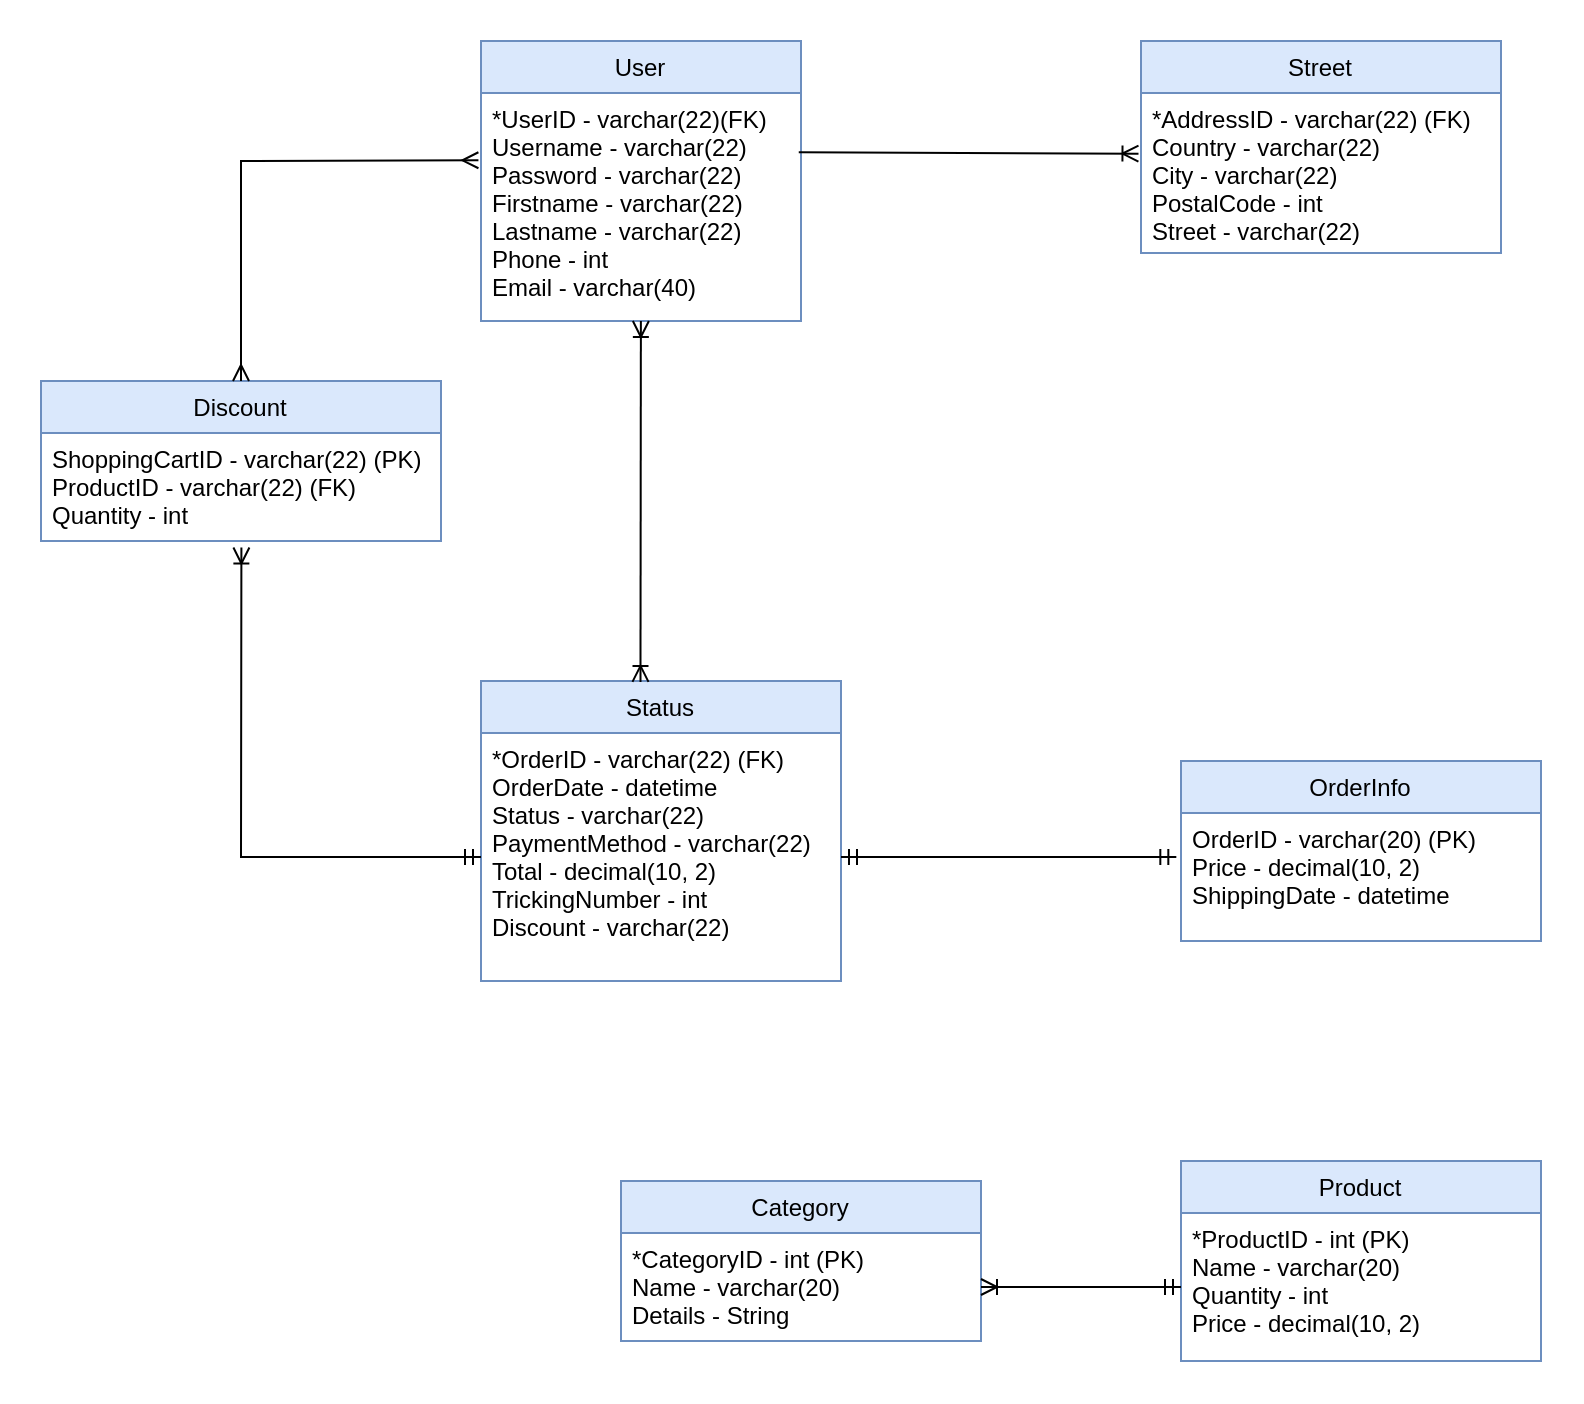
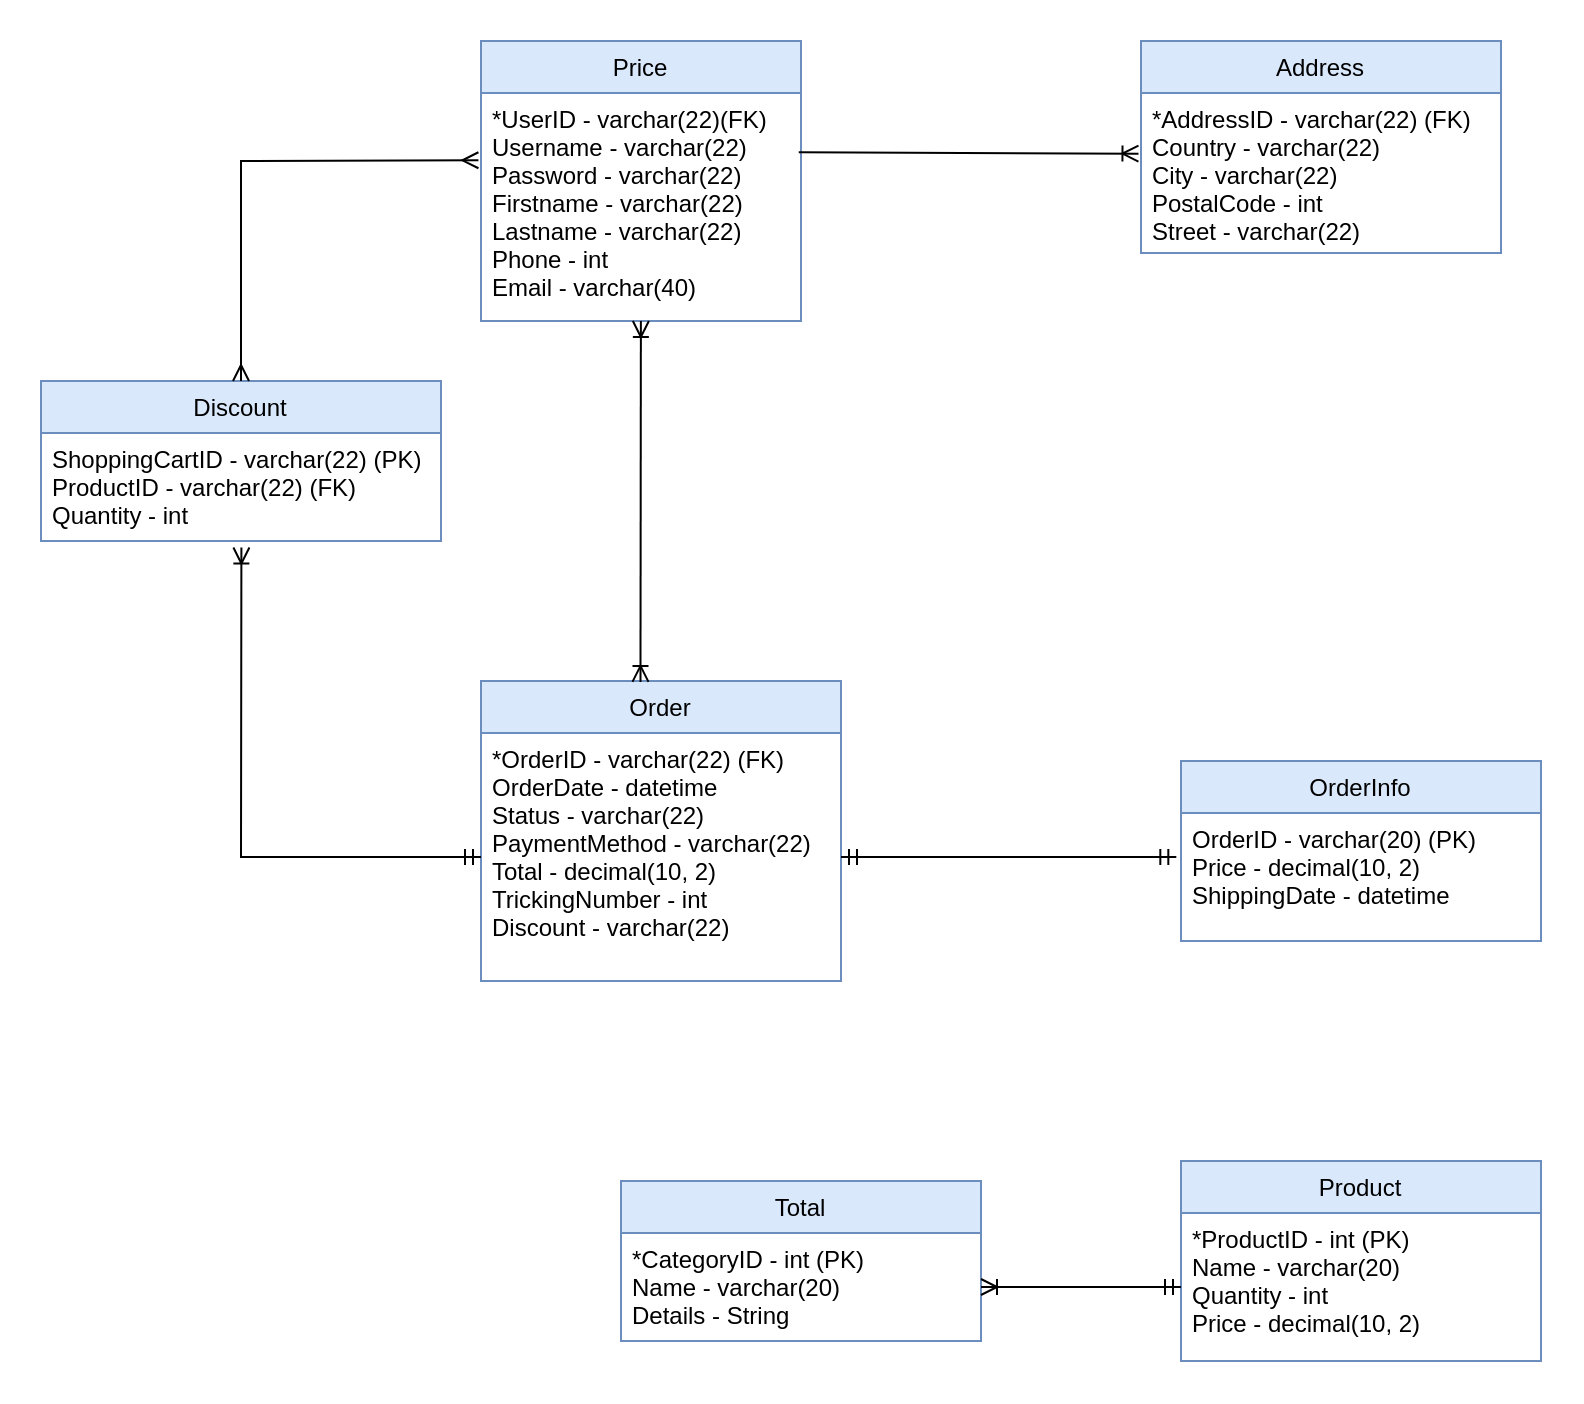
(640, 68) -> (640, 68)
(1320, 68) -> (1320, 68)
(660, 708) -> (660, 708)
(800, 1208) -> (800, 1208)
